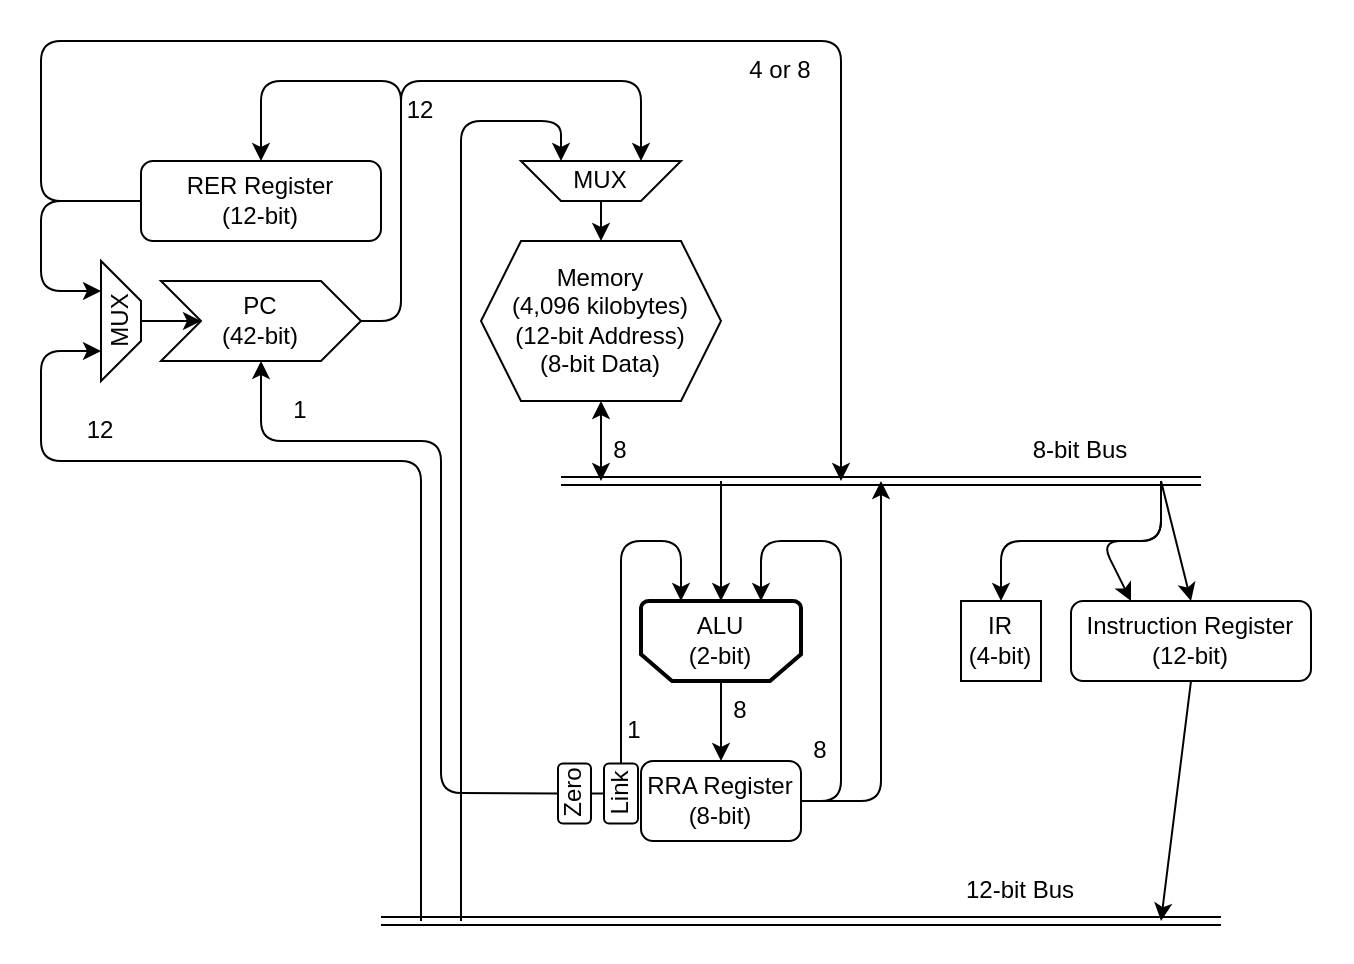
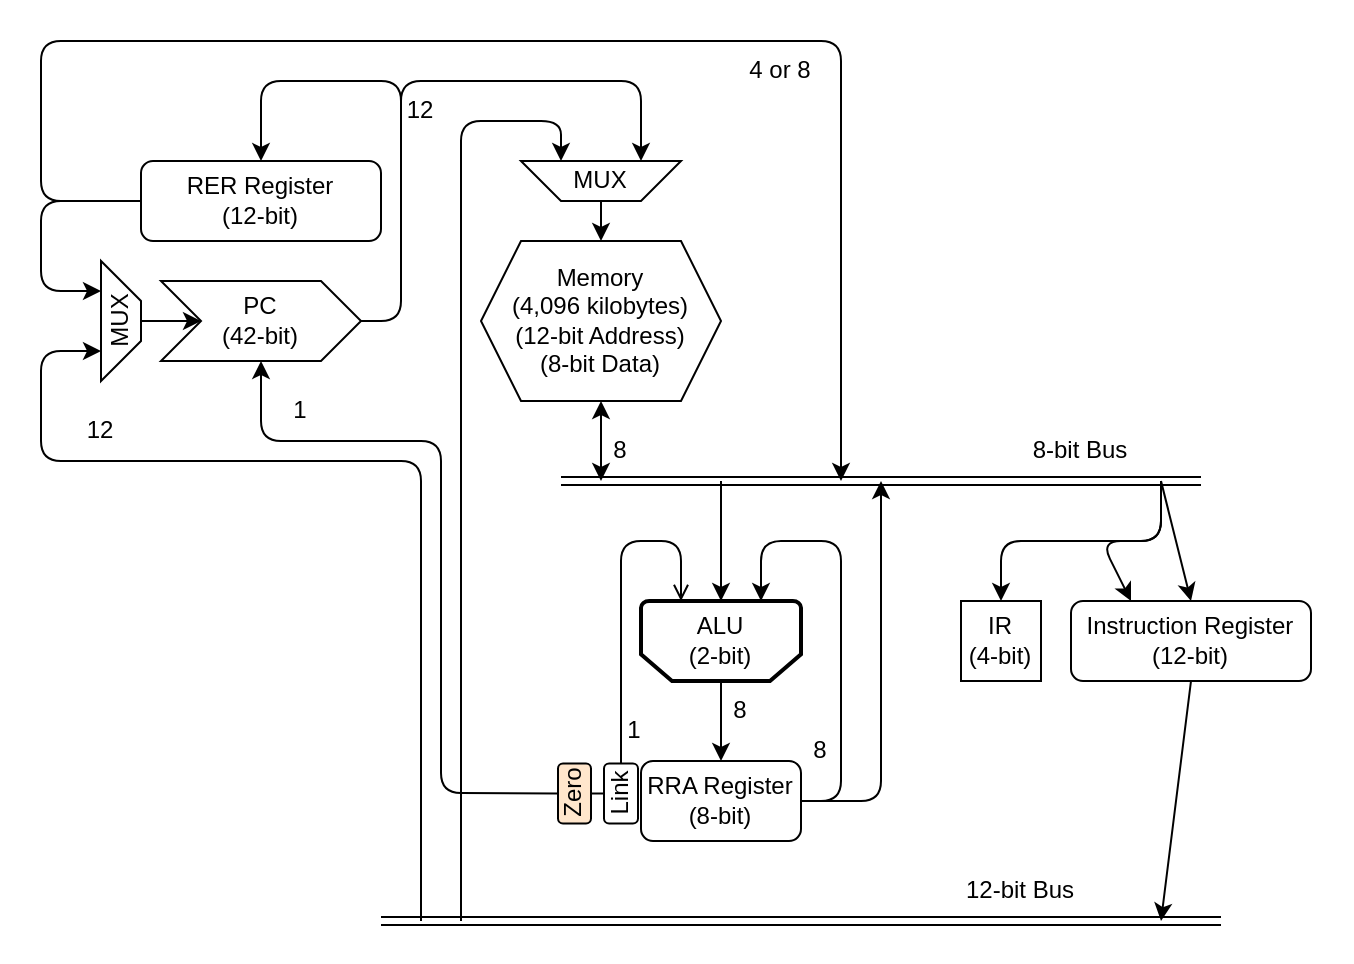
(681, 586) -> (681, 589)
(575, 794) -> (575, 794)
